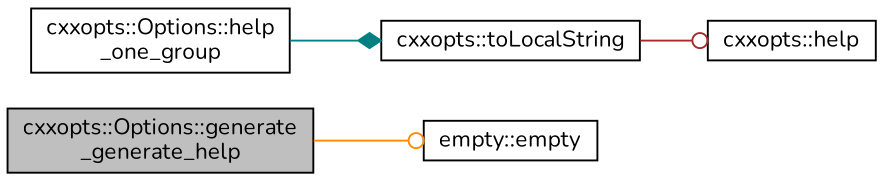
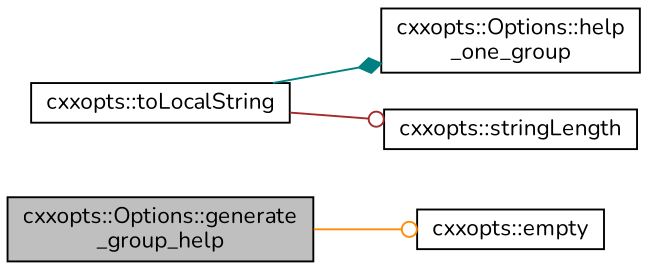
(324, 41) -> (316, 75)
(792, 41) -> (511, 129)
(160, 141) -> (160, 229)
(511, 141) -> (511, 229)
